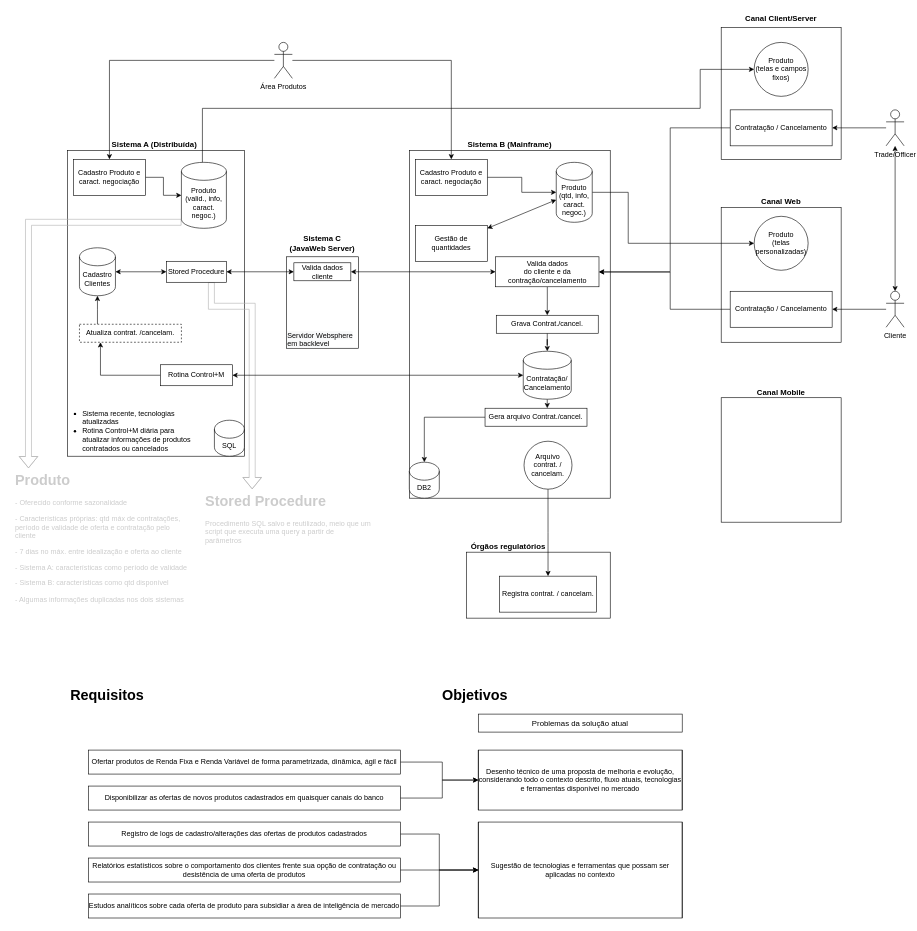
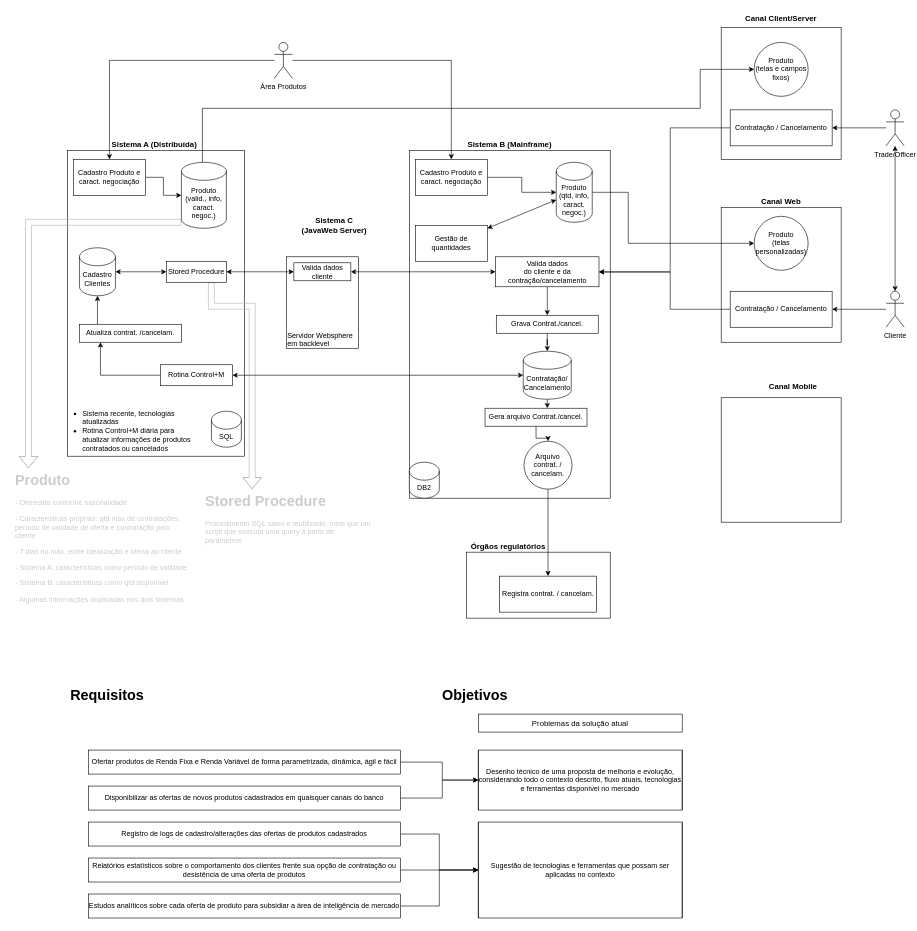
(323, 243) -> (335, 225)
(131, 333) -> (131, 333)
(782, 392) -> (794, 386)
(425, 417) -> (546, 438)
(230, 438) -> (227, 429)
